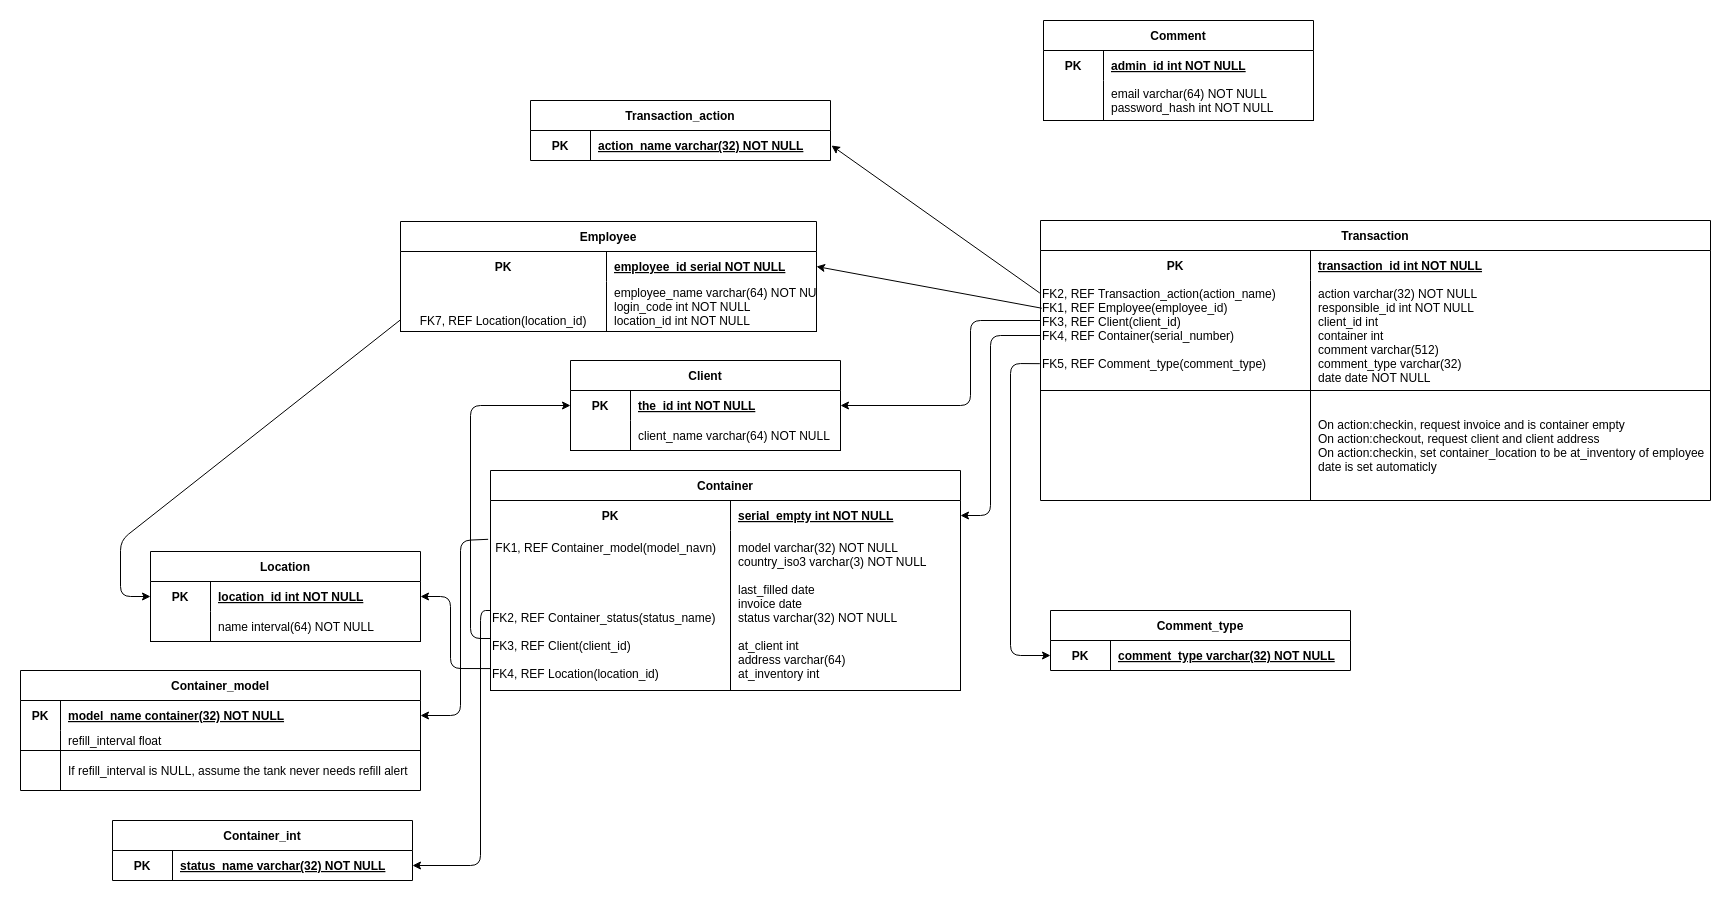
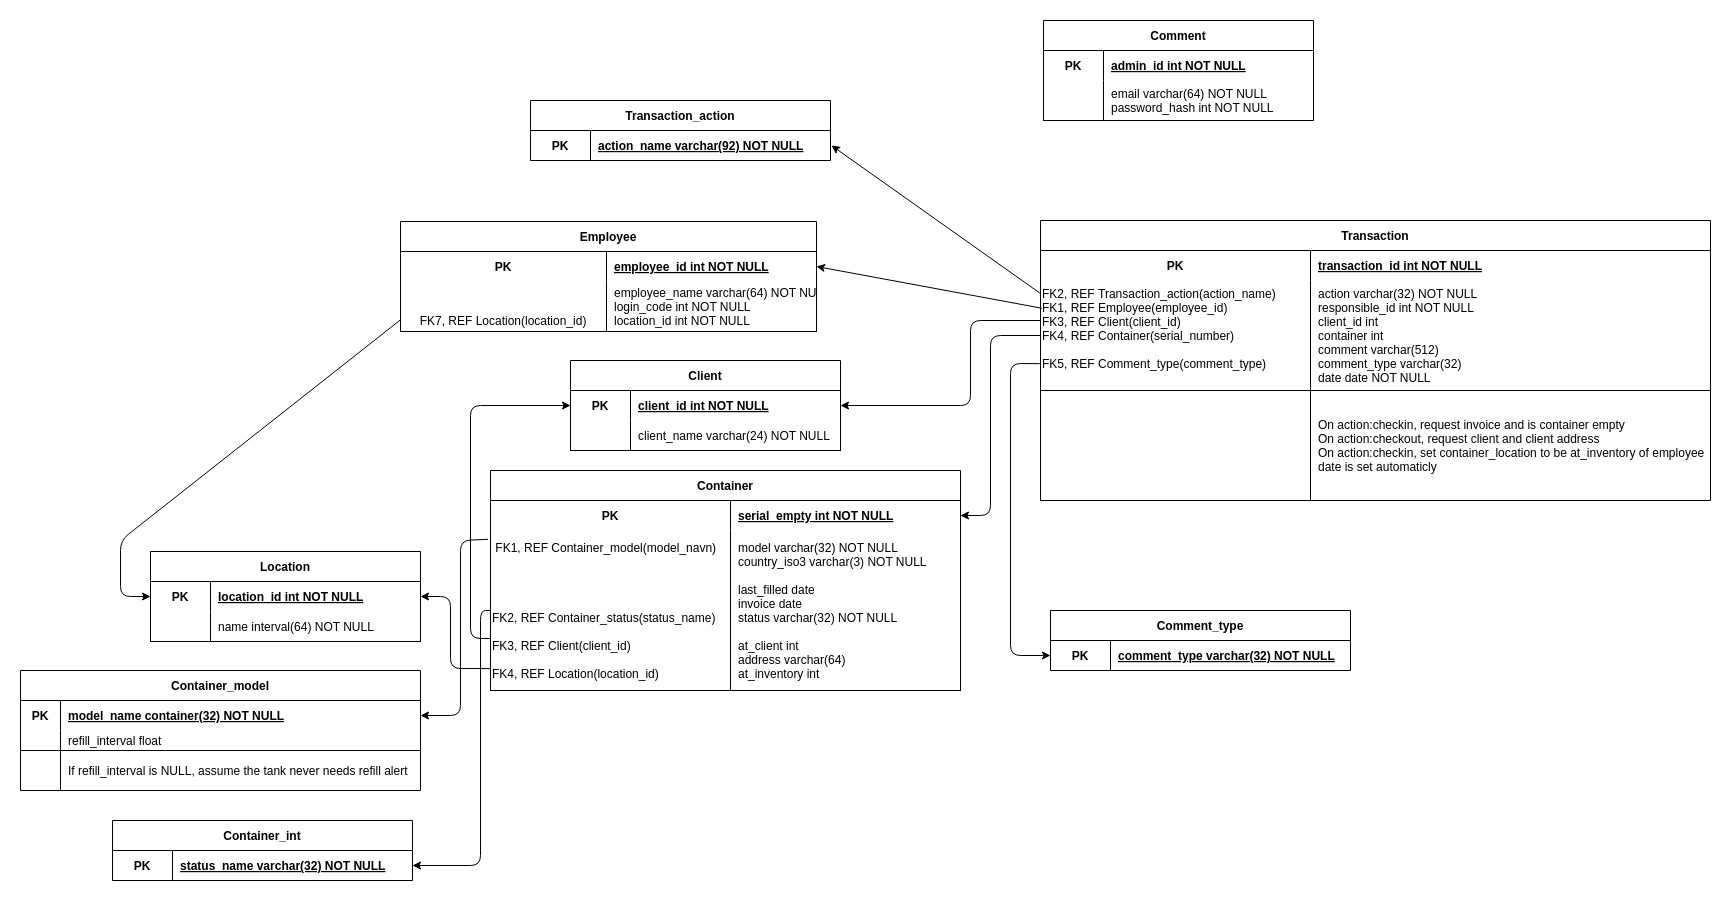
(699, 146) -> (699, 146)
(694, 267) -> (685, 267)
(694, 406) -> (701, 406)
(738, 436) -> (738, 436)
